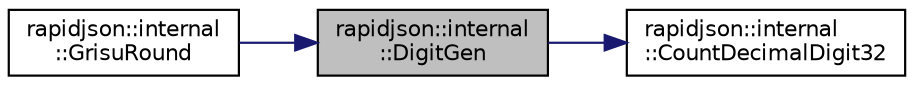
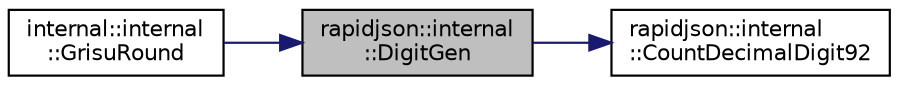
(124, 43) -> (116, 43)
(766, 43) -> (751, 43)
